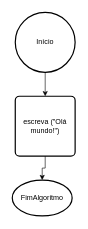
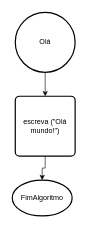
(45, 42) -> (45, 42)
